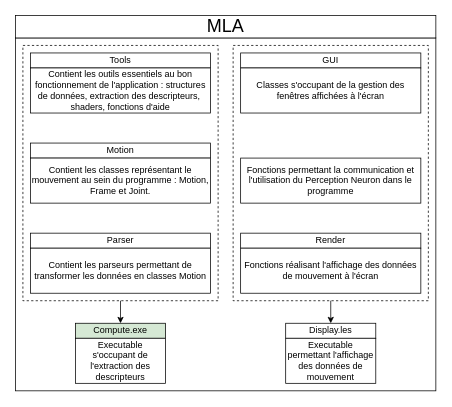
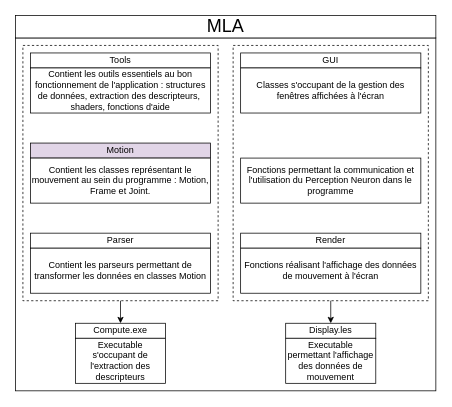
(120, 150) -> (120, 150)
(120, 330) -> (120, 330)
